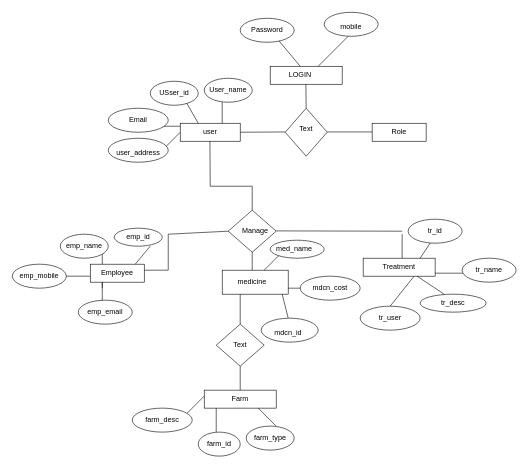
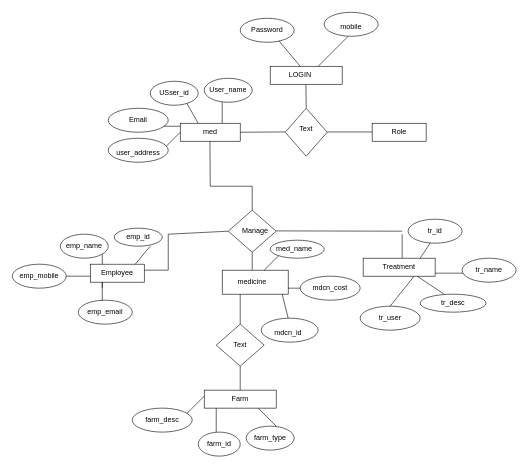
(210, 132) -> (210, 132)
